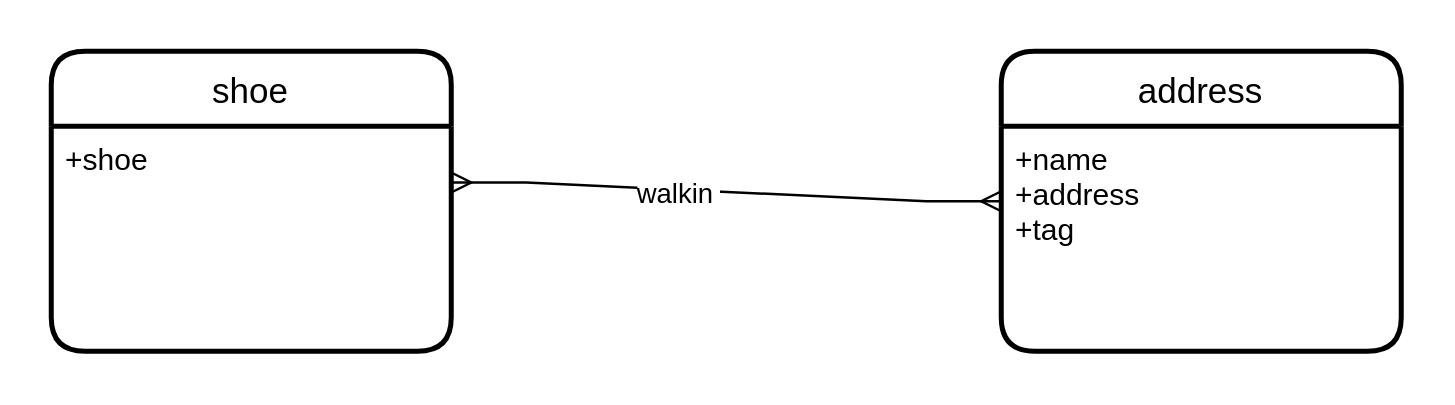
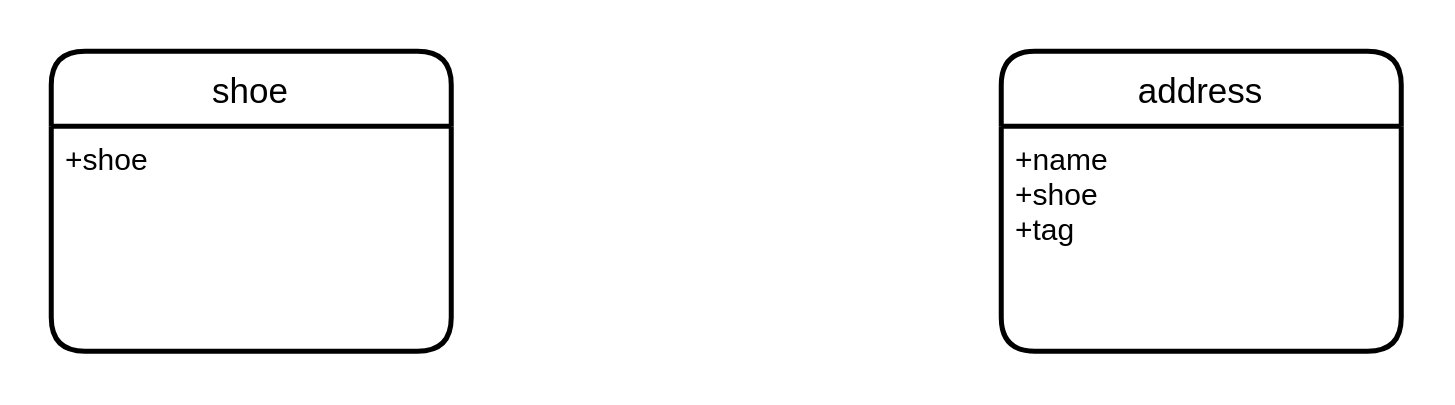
(1057, 160) -> (1057, 160)
(726, 192) -> none
